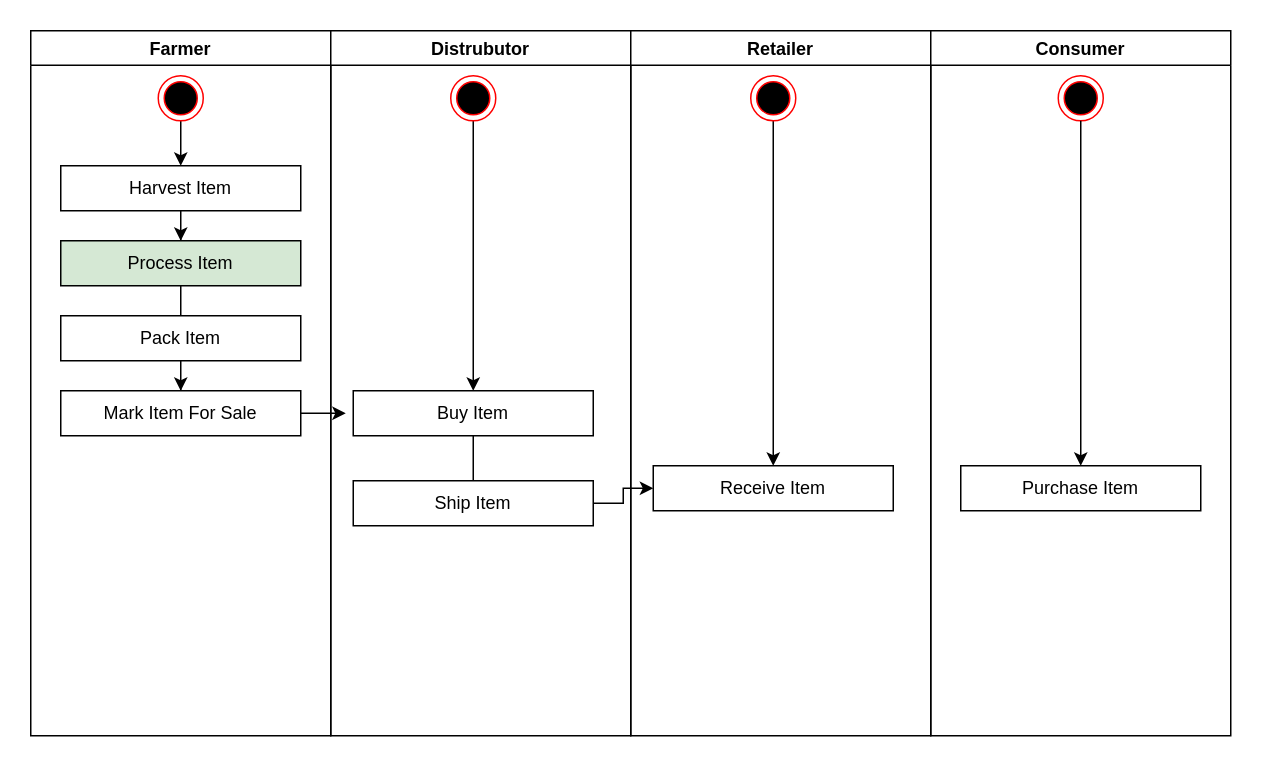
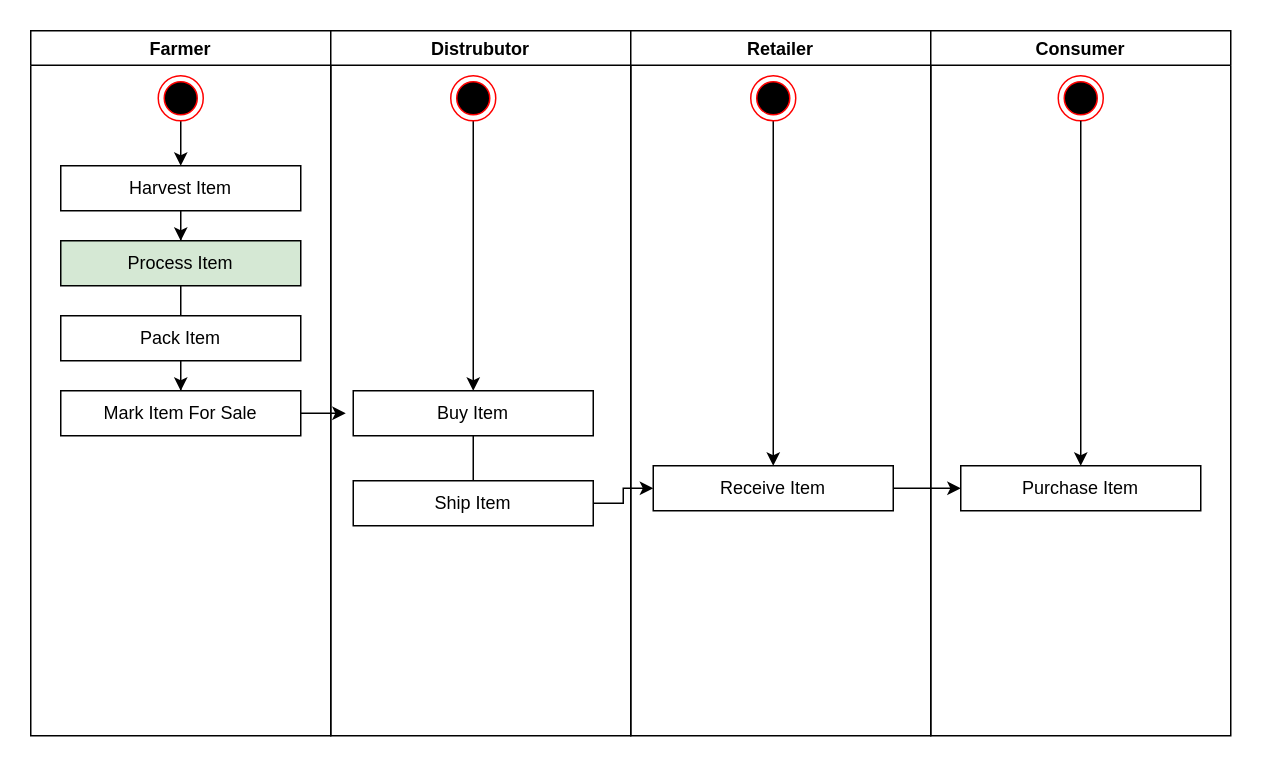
none -> (922, 488)
